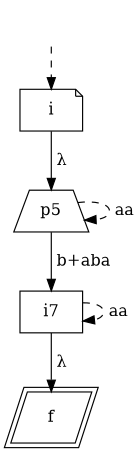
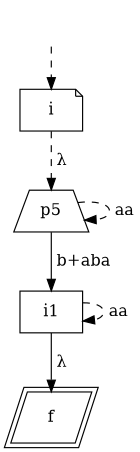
(51, 155) -> (51, 155)
(51, 312) -> (51, 312)
